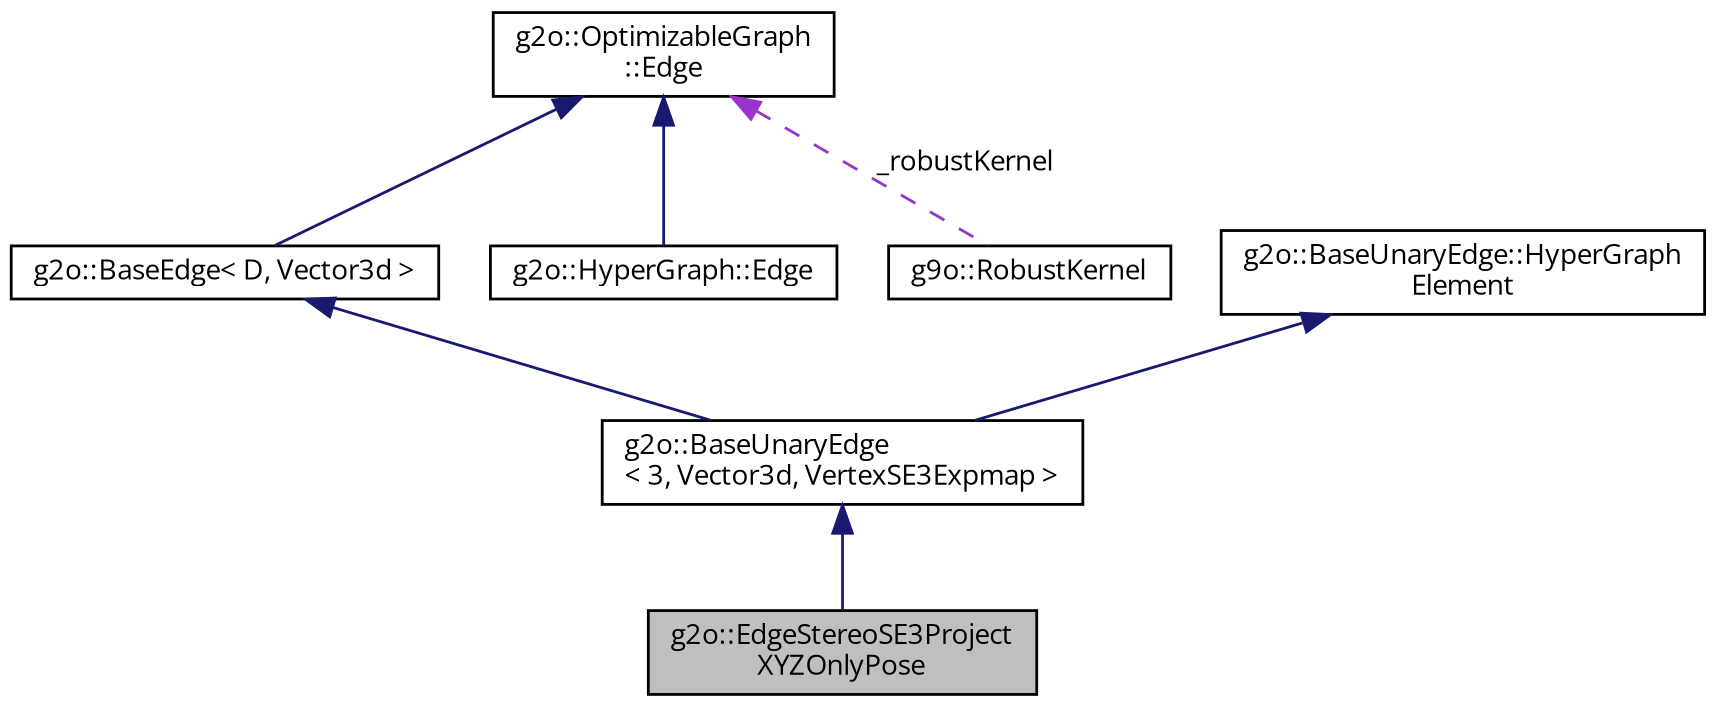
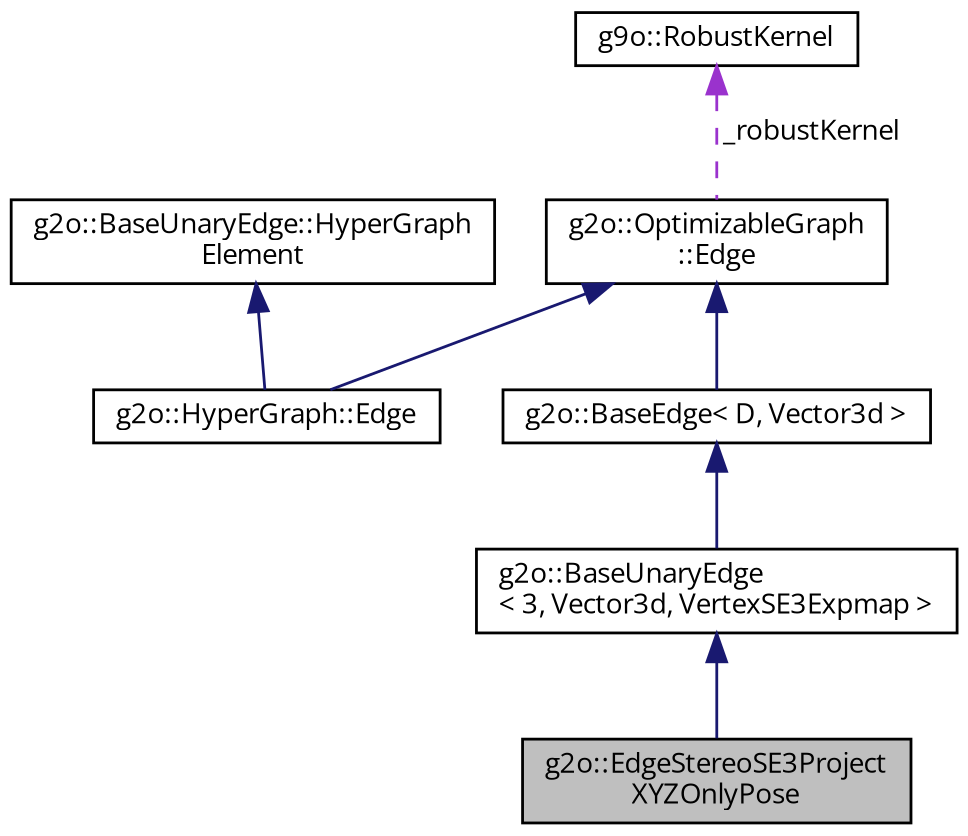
(872, 178) -> (717, 147)
(1139, 372) -> (262, 351)
